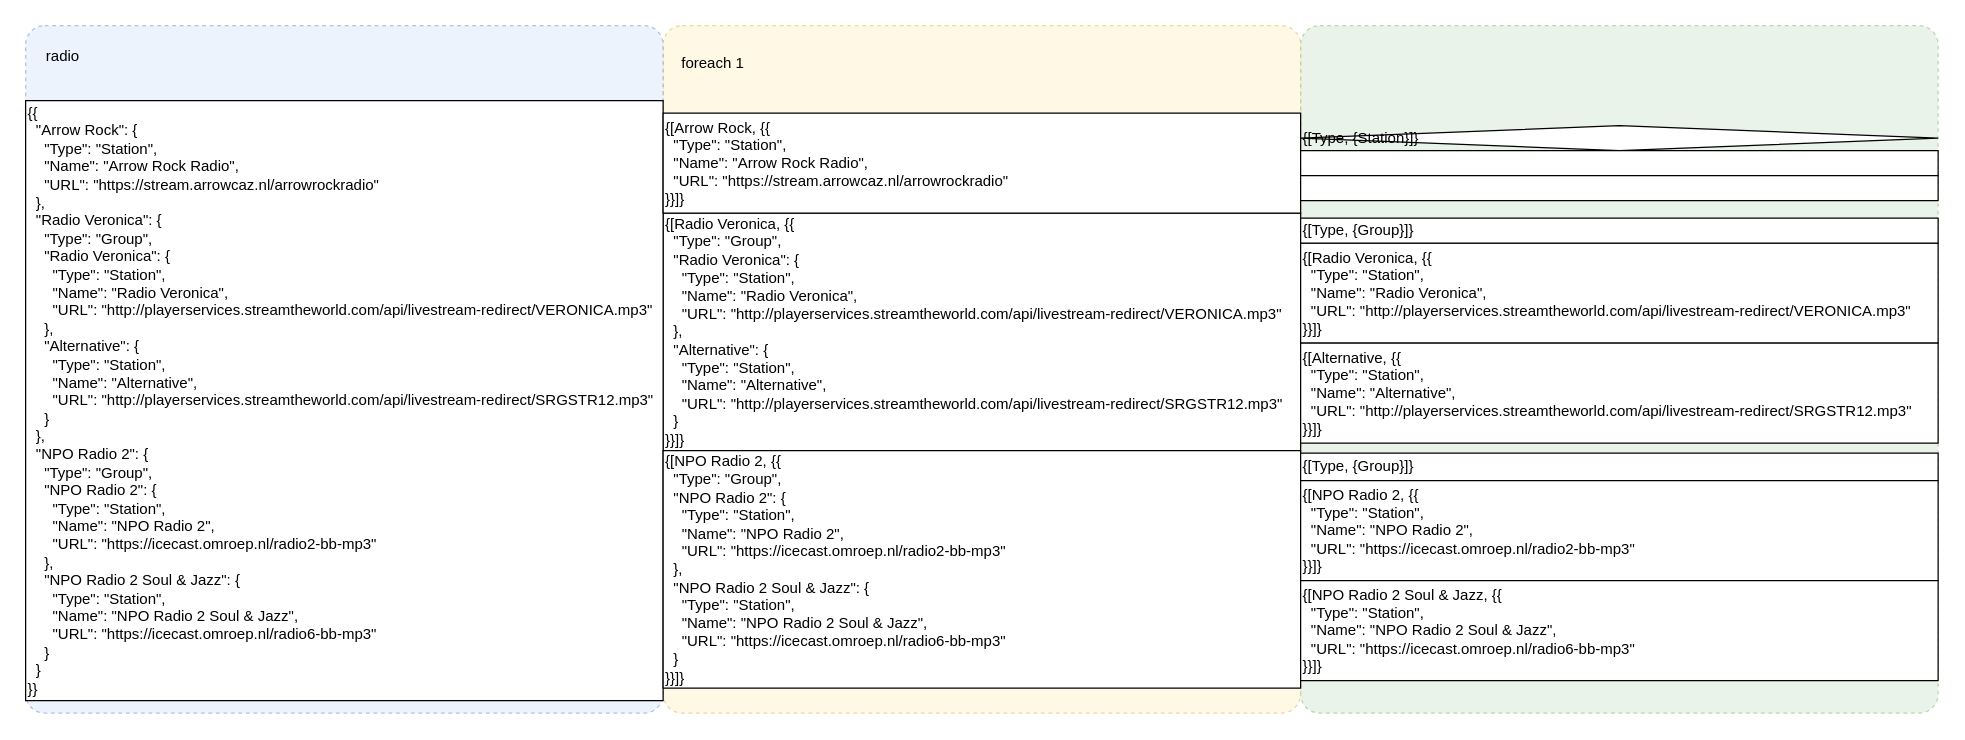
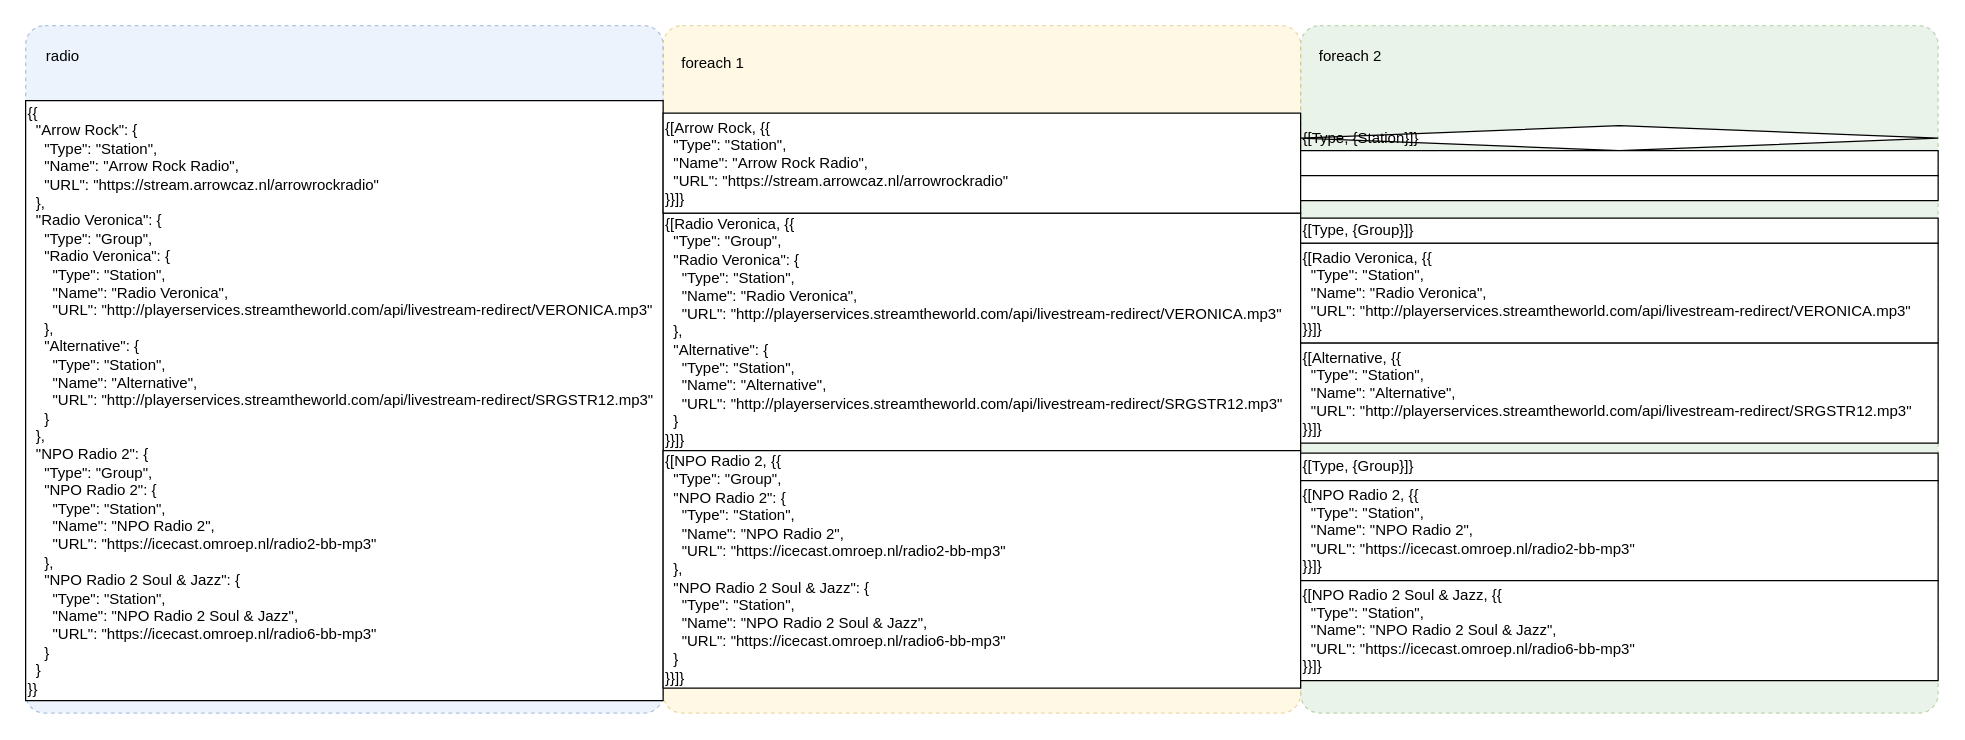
none -> (1351, 57)
